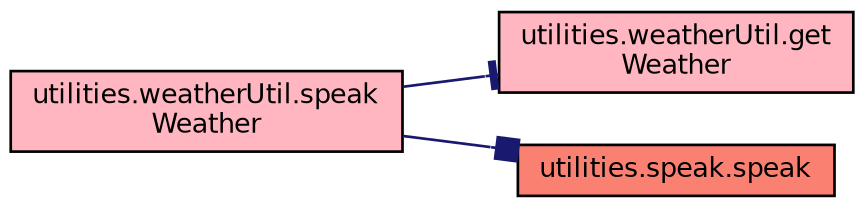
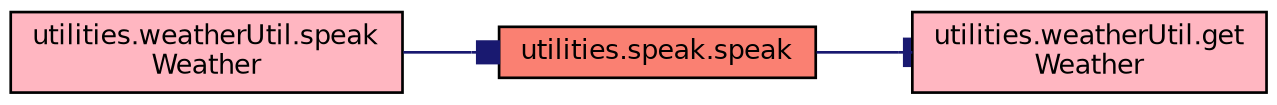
(444, 82) -> (858, 52)
